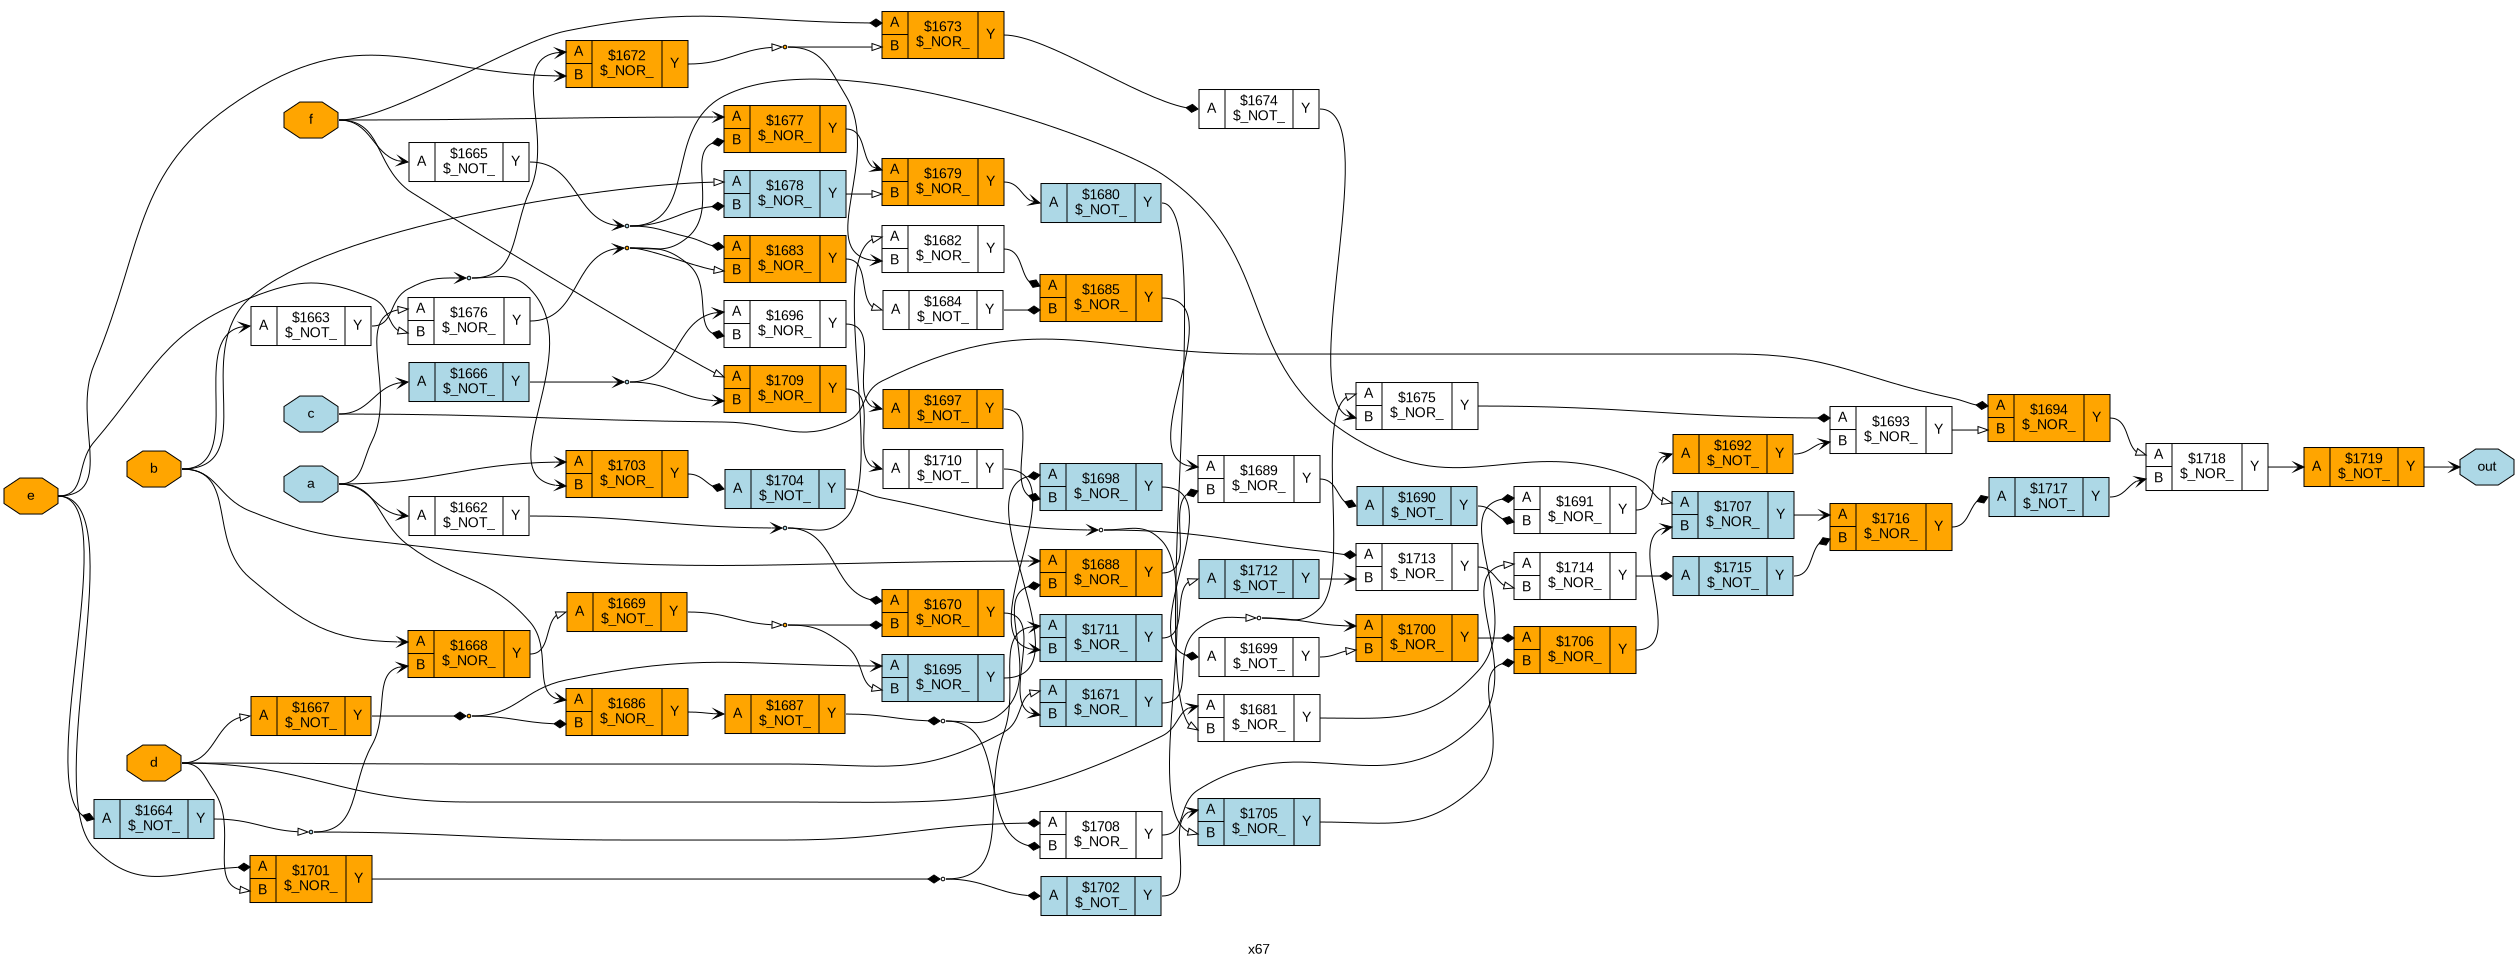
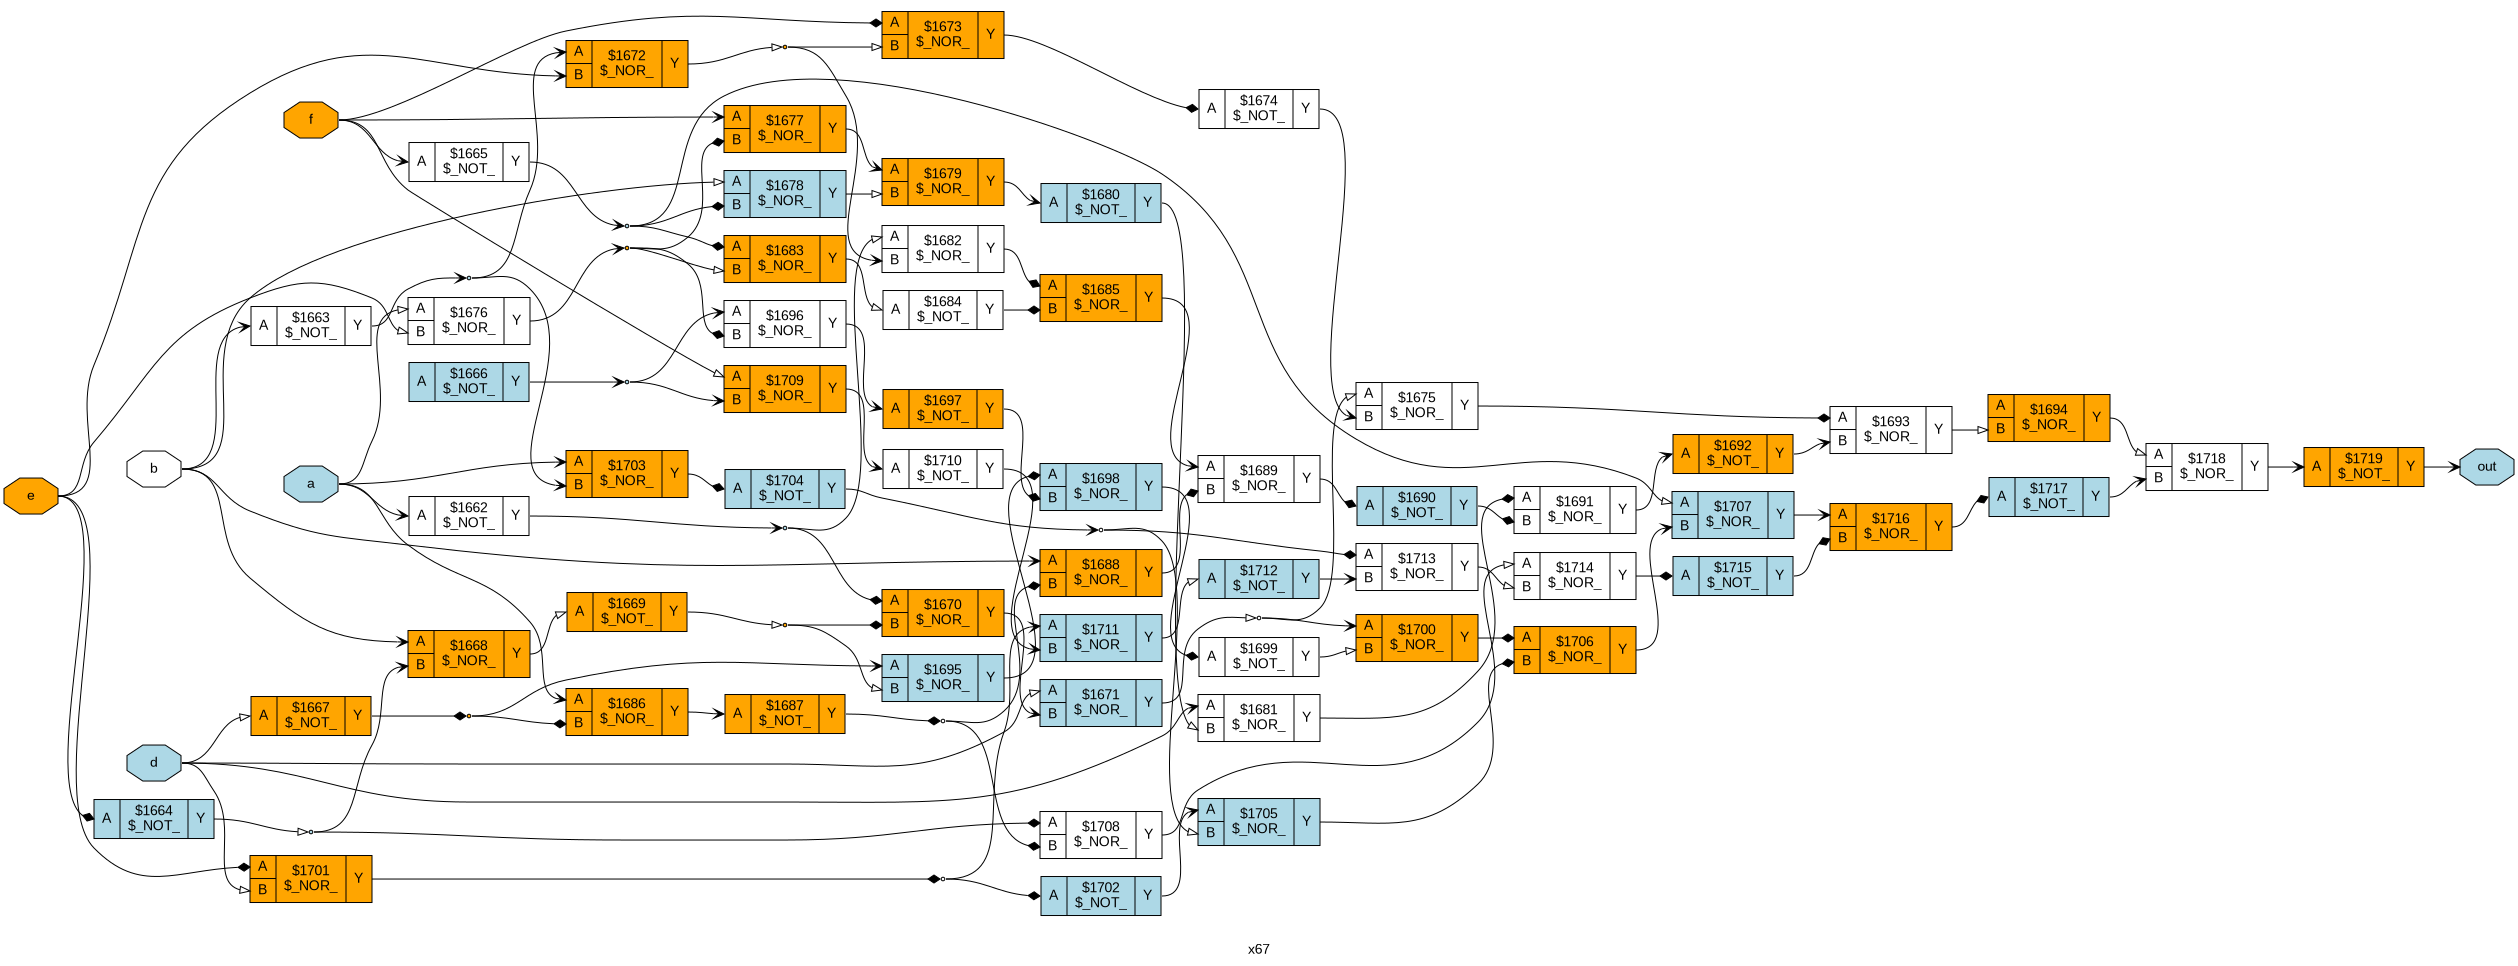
(311, 414) -> none
(154, 469) -> (154, 469)
(154, 763) -> (154, 763)
